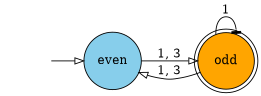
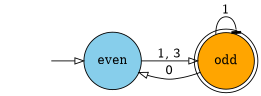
(170, 71) -> (170, 71)
